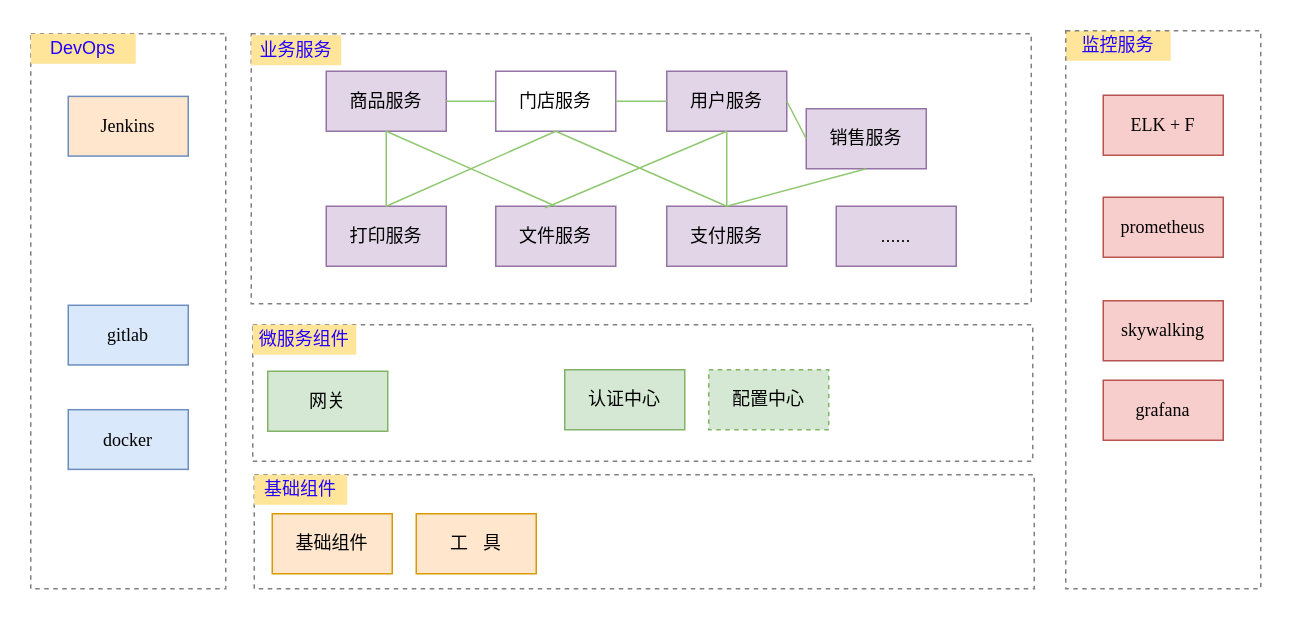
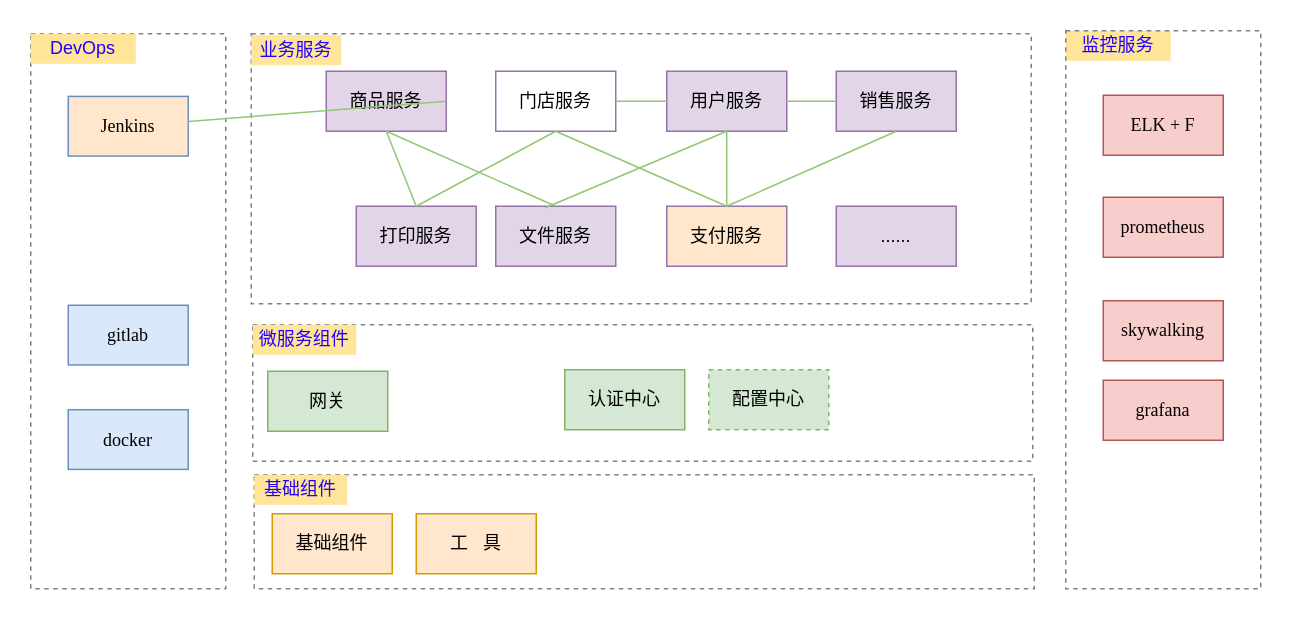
(470, 101) -> (317, 111)
(866, 139) -> (896, 101)
(386, 236) -> (416, 236)
(727, 236) -> (727, 236)
